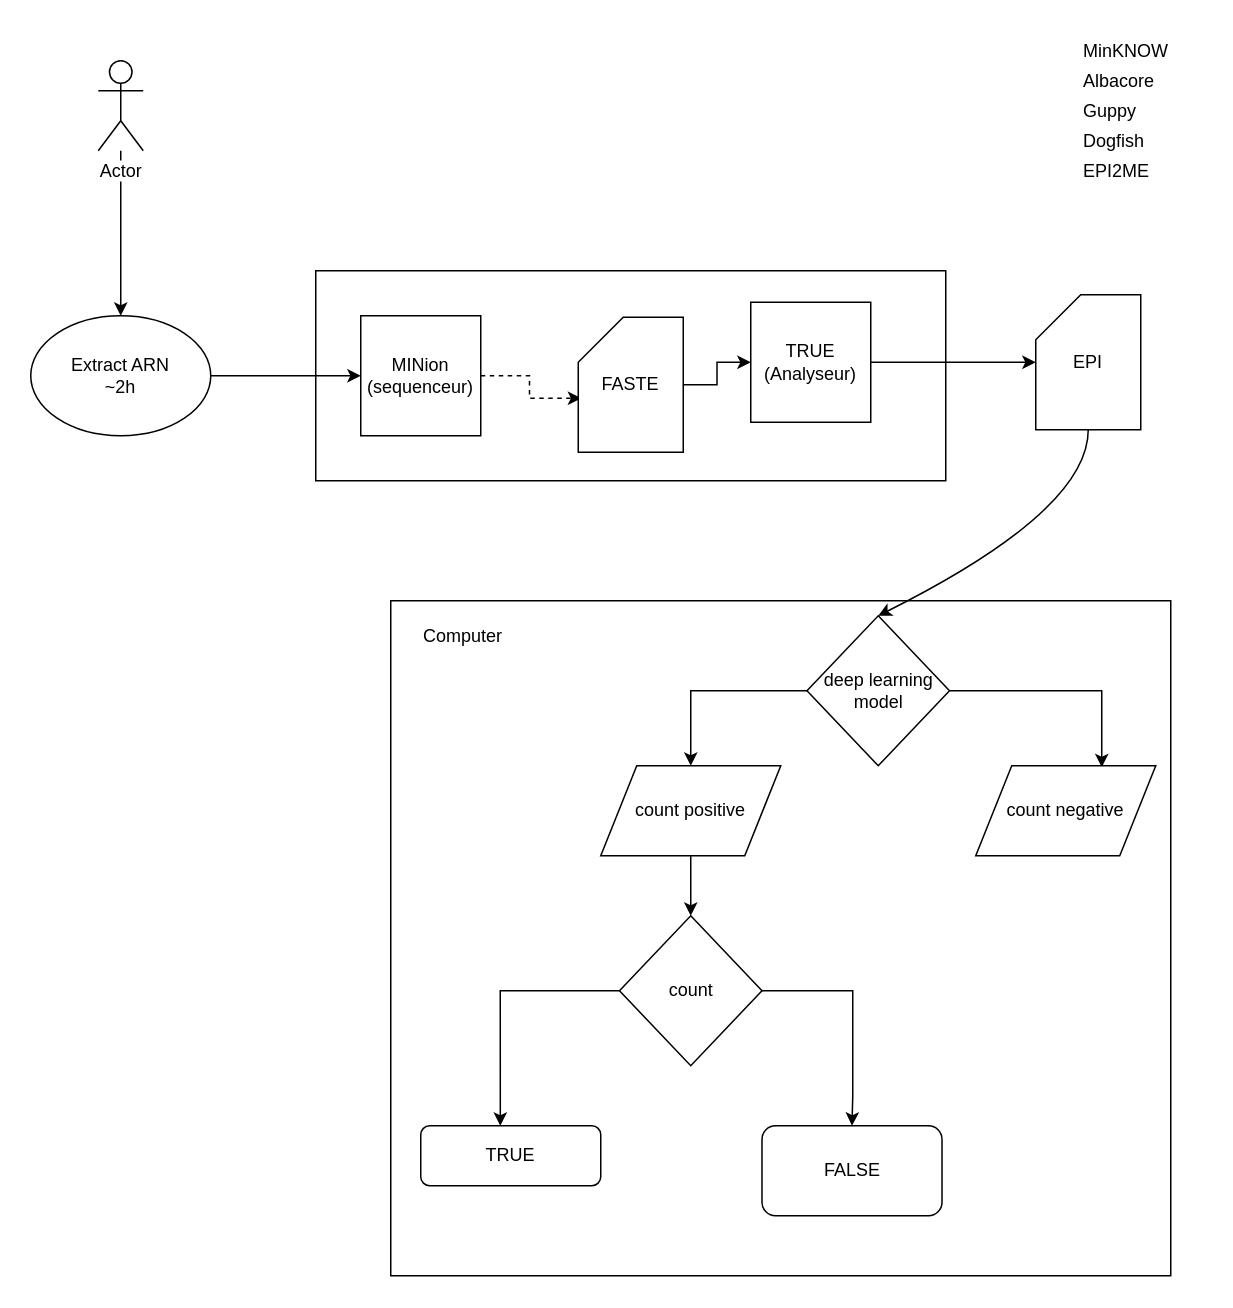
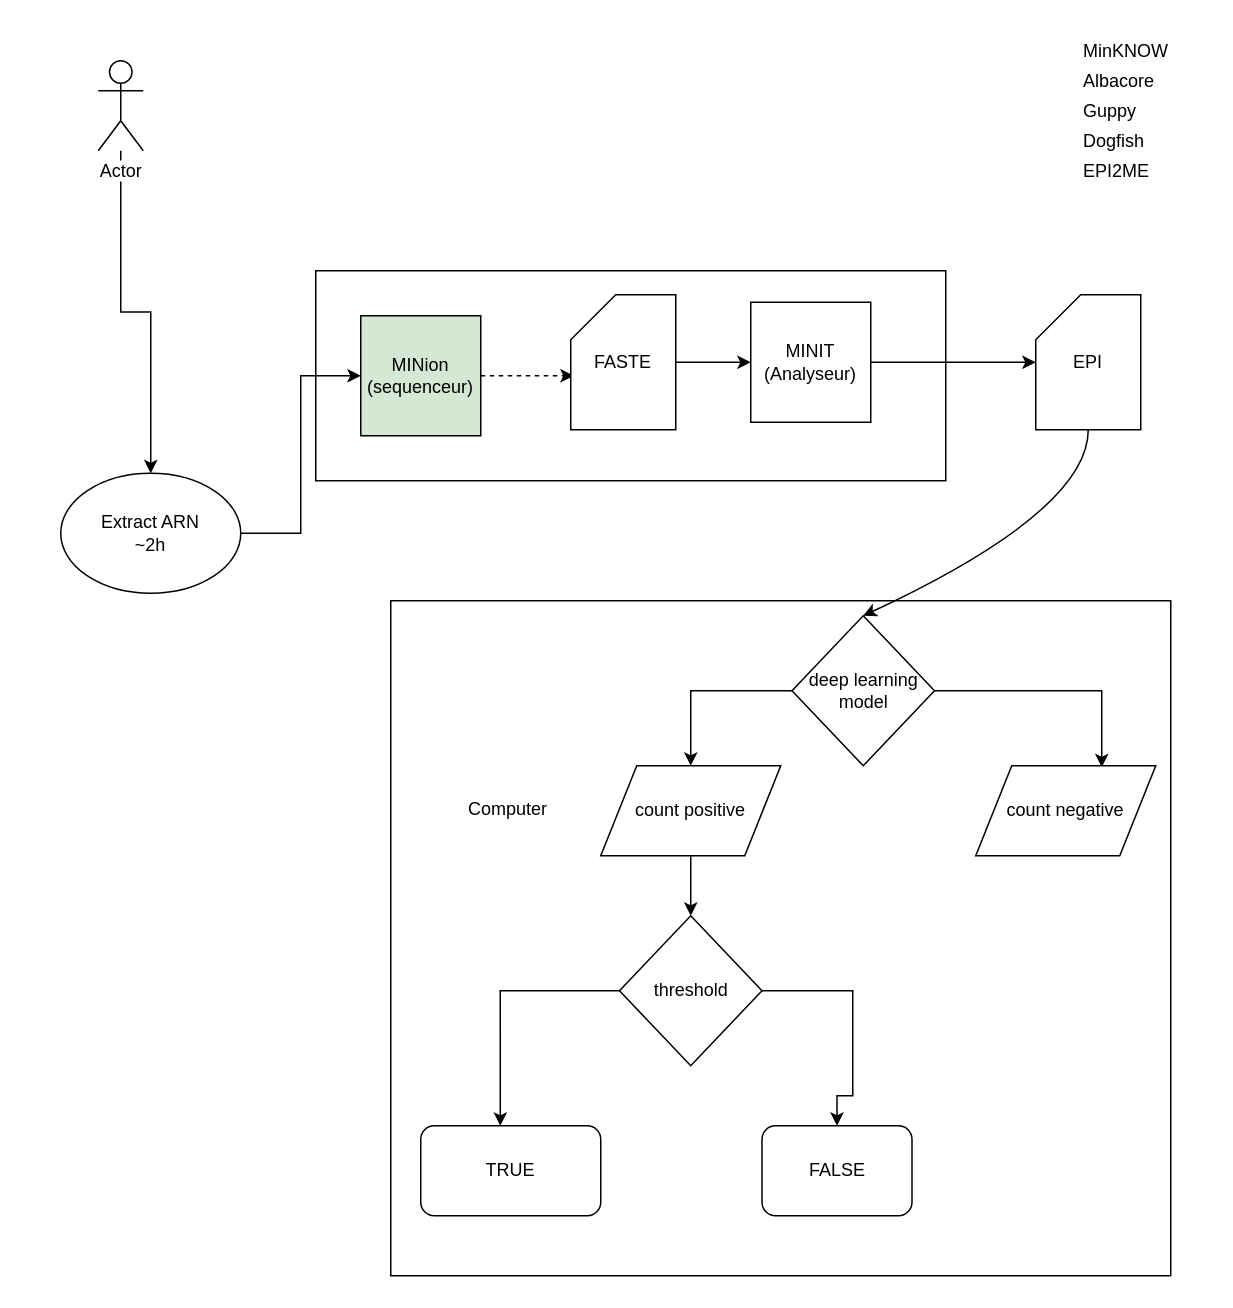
(811, 362) -> (811, 362)
(121, 376) -> (151, 533)
(421, 376) -> (421, 376)
(631, 385) -> (623, 362)
(481, 638) -> (526, 811)
(878, 691) -> (863, 691)
(692, 991) -> (692, 991)
(511, 1156) -> (511, 1171)
(852, 1171) -> (837, 1171)
